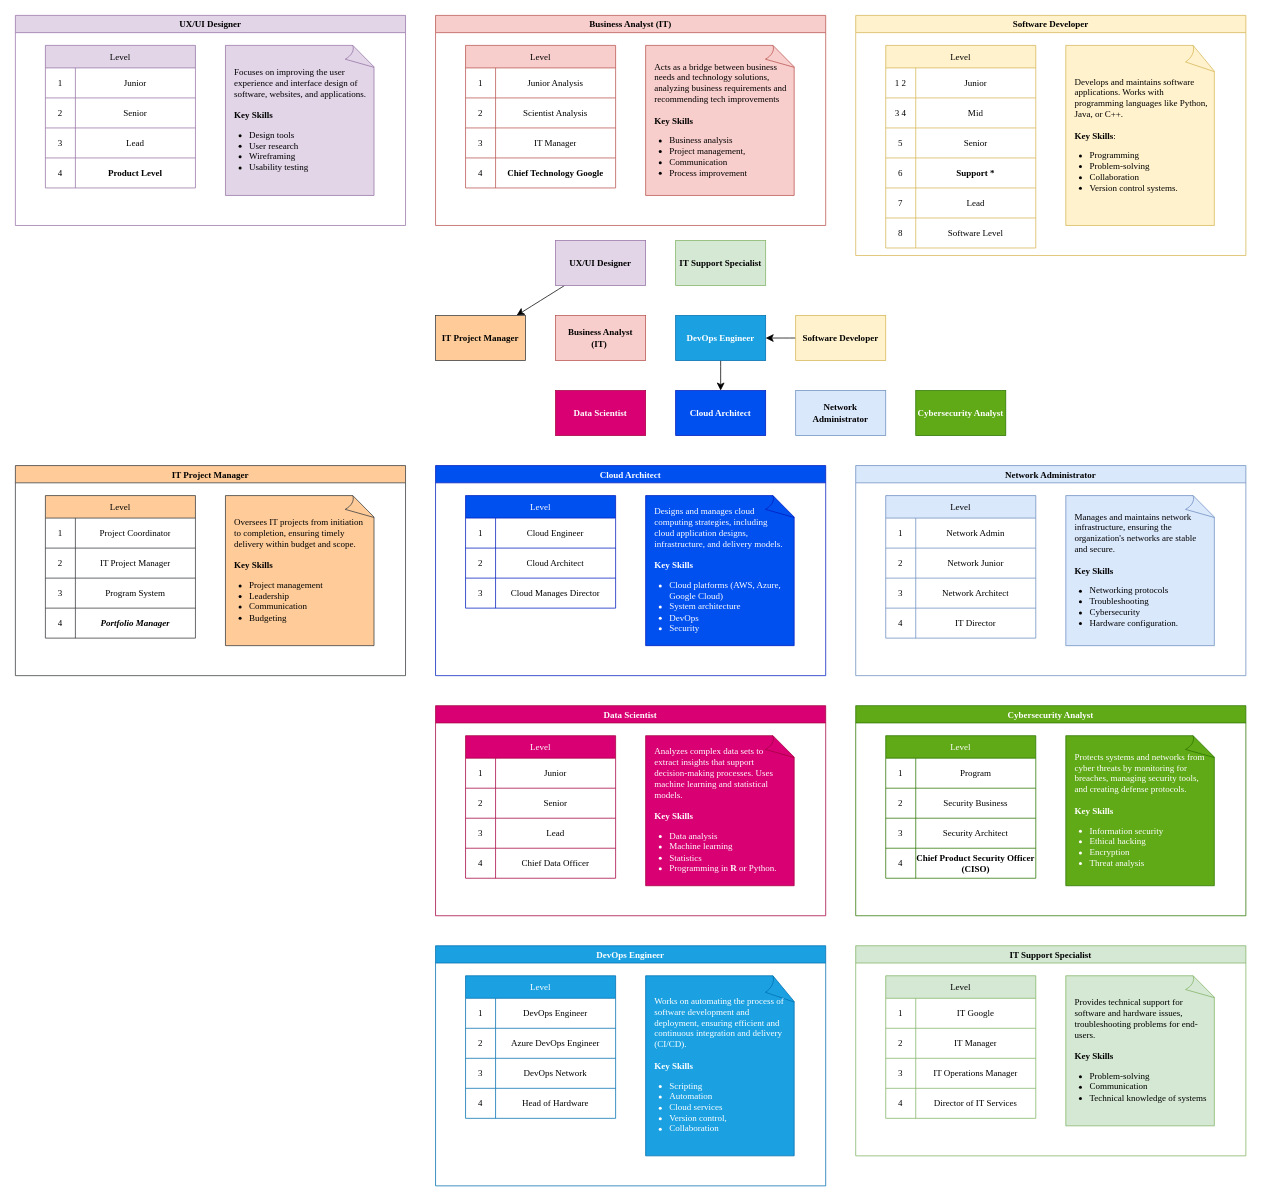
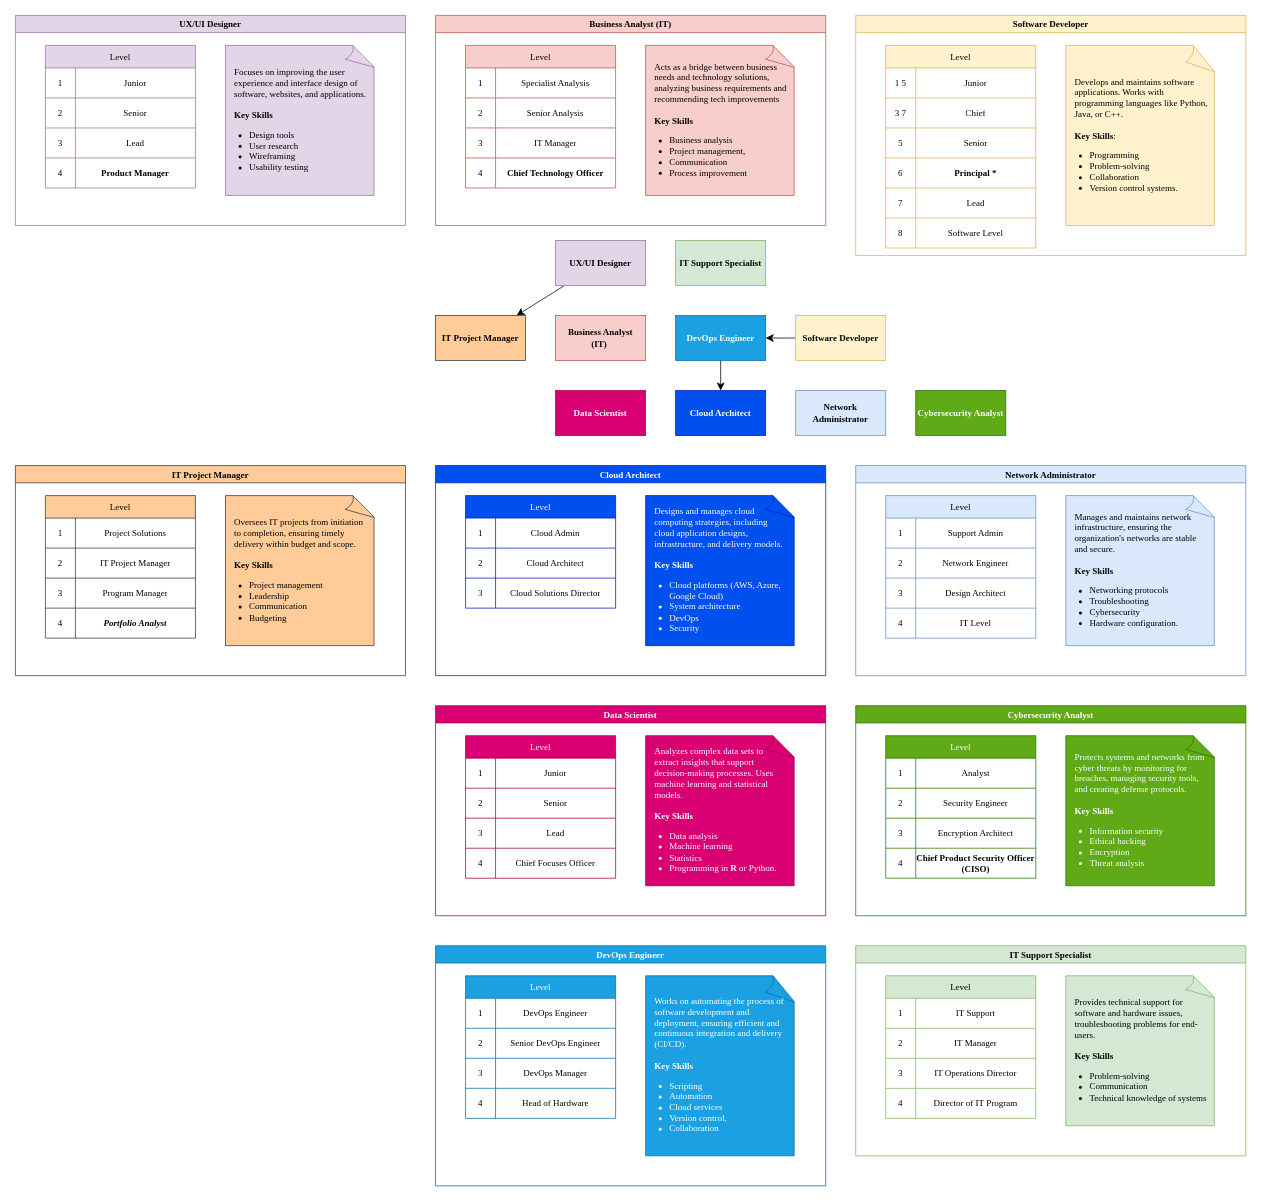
(555, 83) -> (555, 83)
(900, 83) -> (900, 83)
(555, 113) -> (555, 113)
(900, 113) -> (900, 113)
(975, 113) -> (975, 113)
(135, 173) -> (135, 173)
(555, 173) -> (555, 173)
(975, 173) -> (975, 173)
(135, 533) -> (135, 533)
(555, 533) -> (555, 533)
(975, 533) -> (975, 533)
(975, 563) -> (975, 563)
(135, 593) -> (135, 593)
(555, 593) -> (555, 593)
(975, 593) -> (975, 593)
(135, 623) -> (135, 623)
(975, 623) -> (975, 623)
(975, 773) -> (975, 773)
(975, 803) -> (975, 803)
(975, 833) -> (975, 833)
(555, 863) -> (555, 863)
(975, 1013) -> (975, 1013)
(555, 1043) -> (555, 1043)
(555, 1073) -> (555, 1073)
(975, 1073) -> (975, 1073)
(975, 1103) -> (975, 1103)
